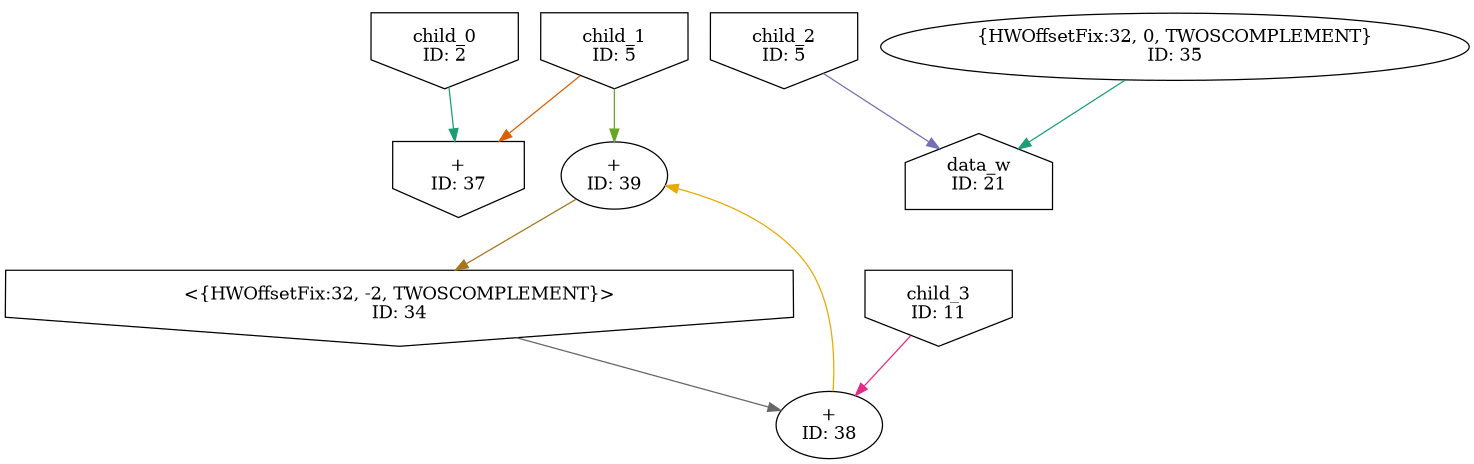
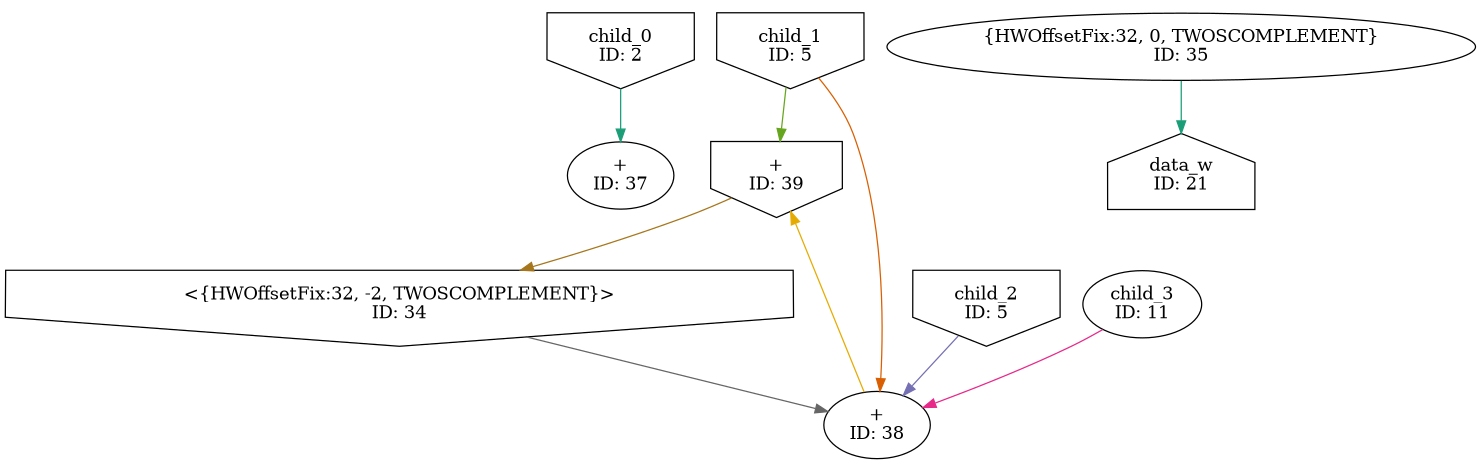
(545, 104) -> (875, 222)
(876, 108) -> (935, 361)
(459, 176) -> (621, 176)
(614, 176) -> (777, 176)
(939, 304) -> (1142, 304)
